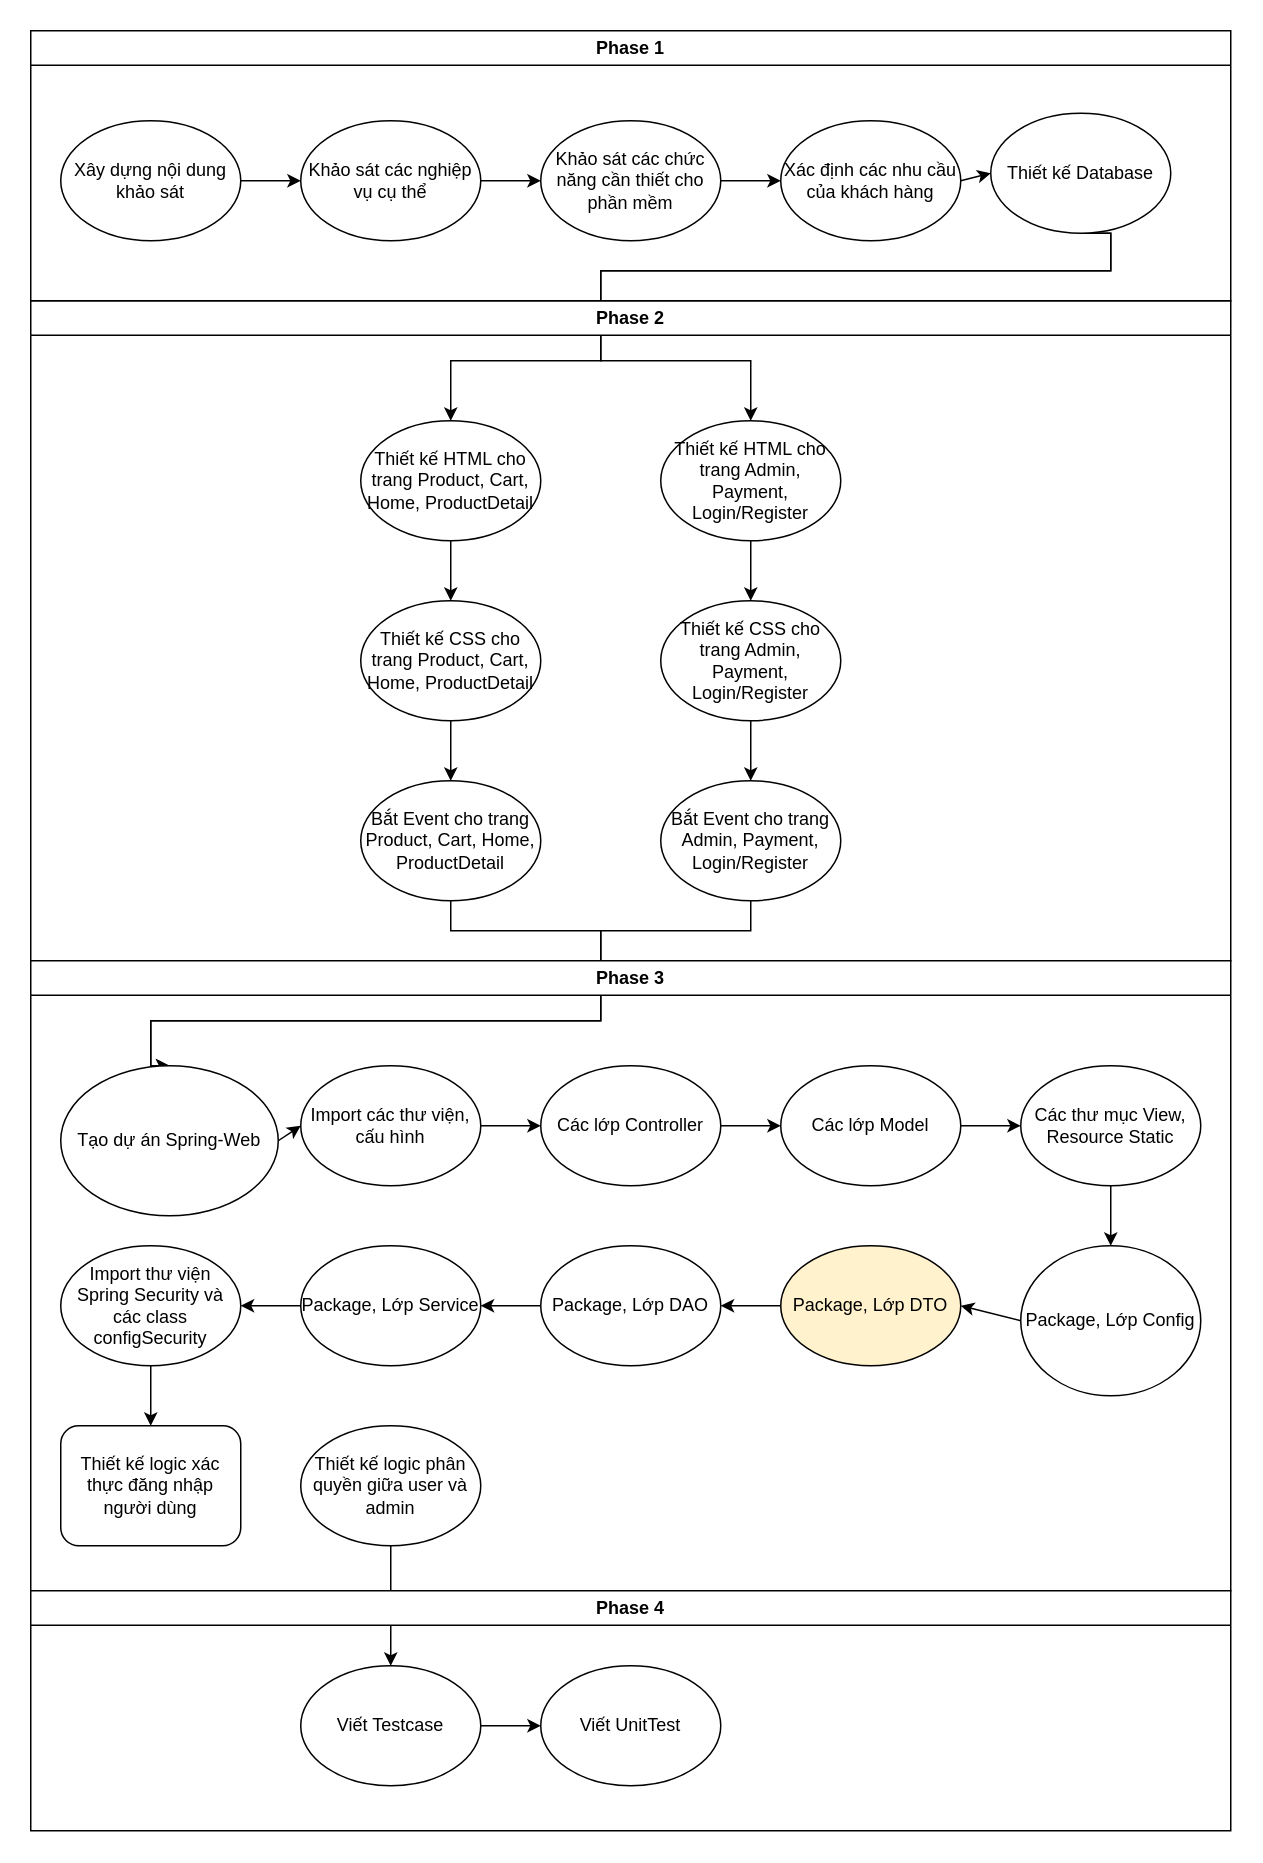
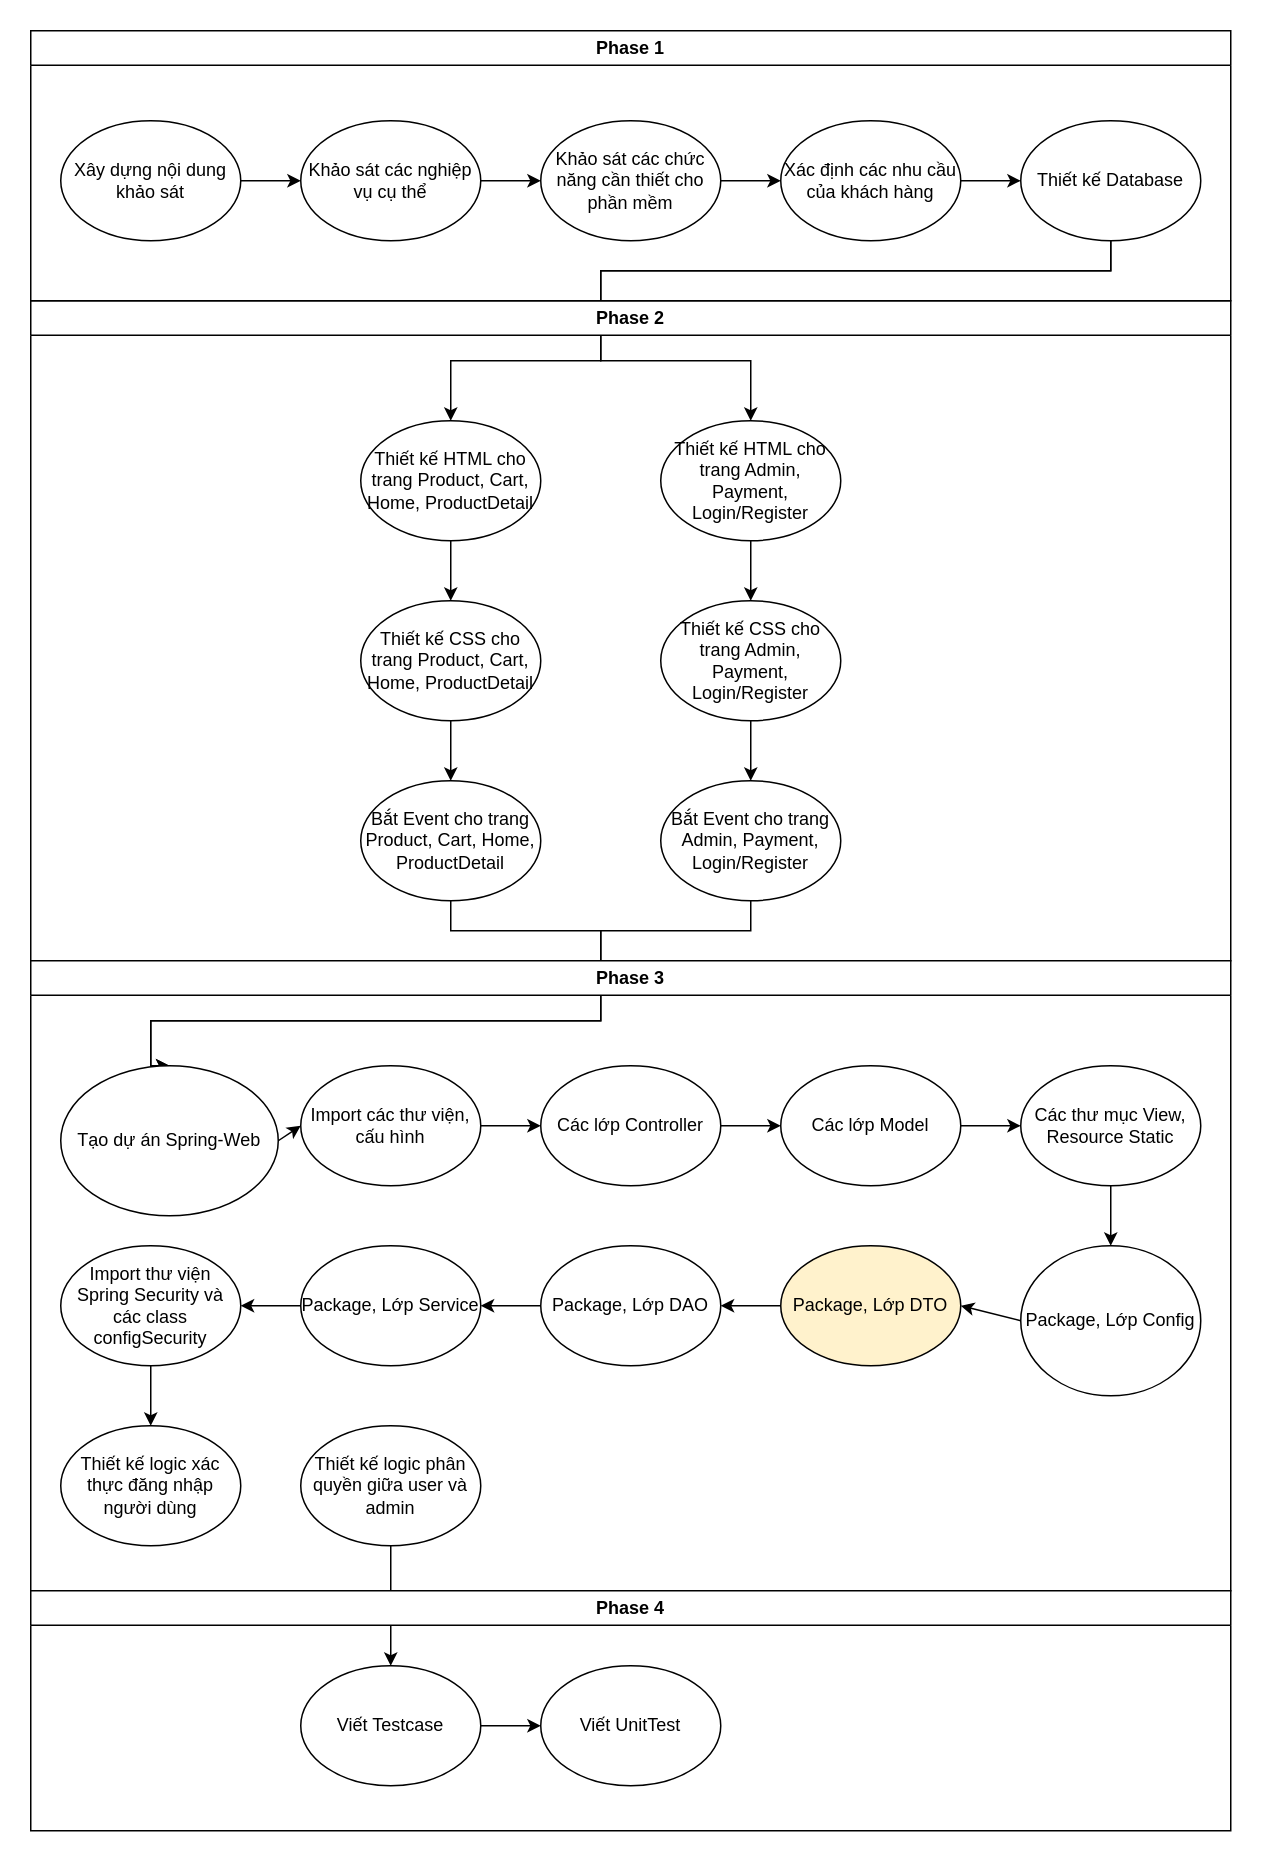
(1081, 173) -> (1111, 181)
(151, 1486) -> (151, 1486)
